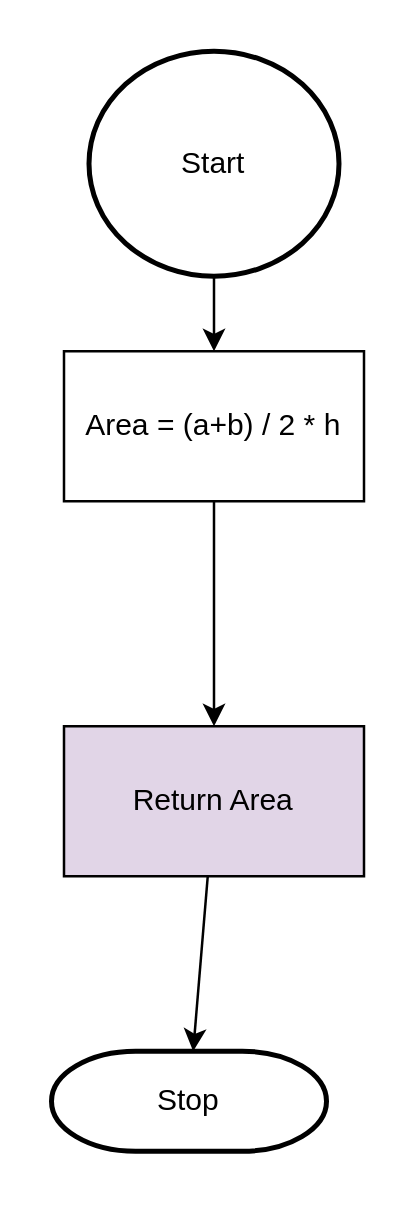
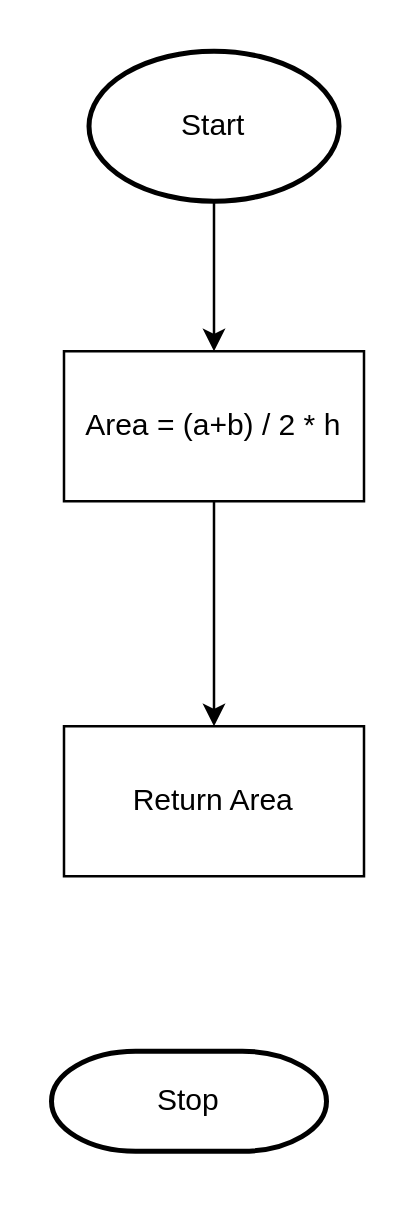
(214, 164) -> (214, 126)
(214, 801) -> (214, 801)
(201, 955) -> none
